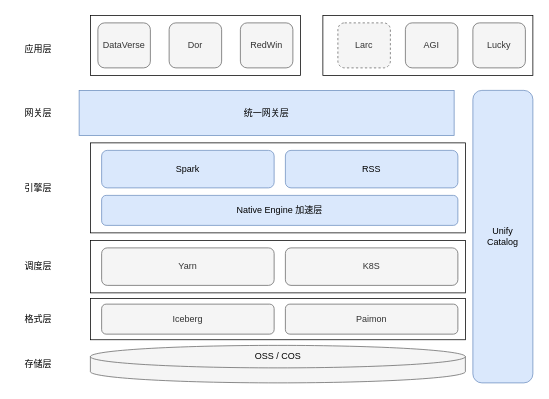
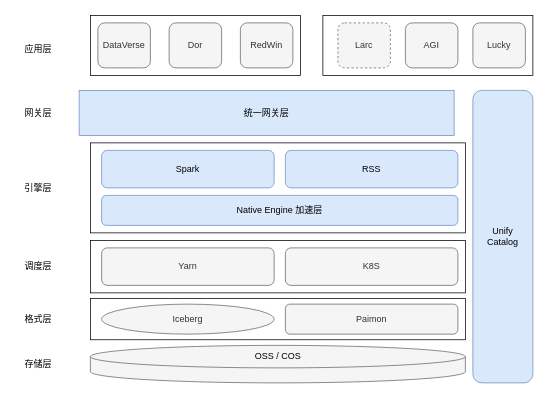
(188, 319) -> (188, 319)
